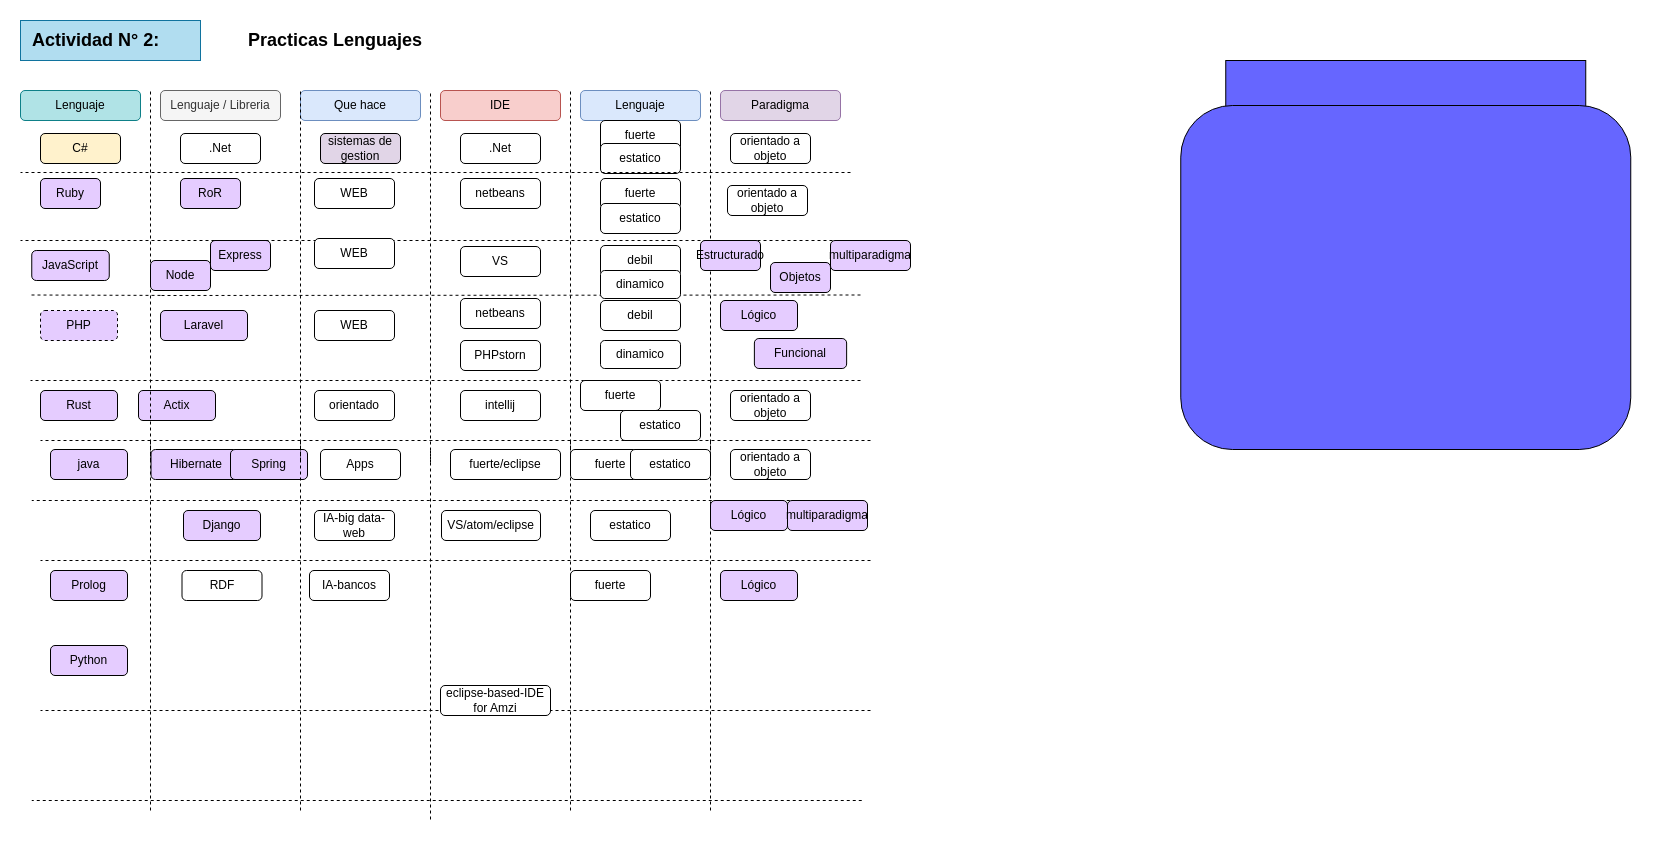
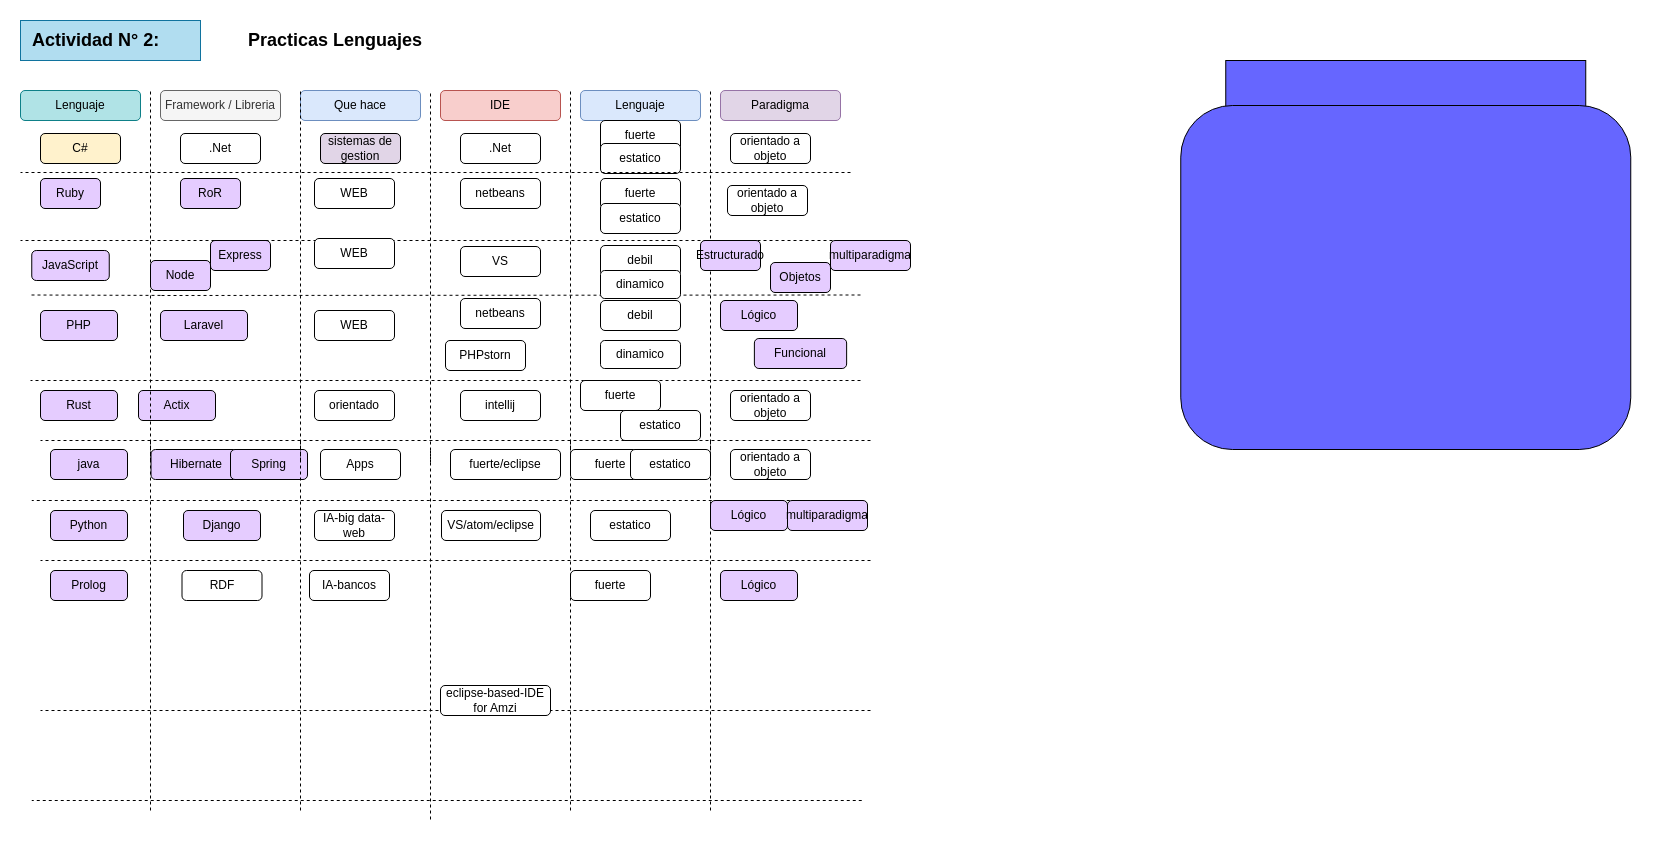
(221, 106) -> (221, 106)
(79, 326) -> (79, 326)
(501, 356) -> (486, 356)
(89, 661) -> (89, 526)
